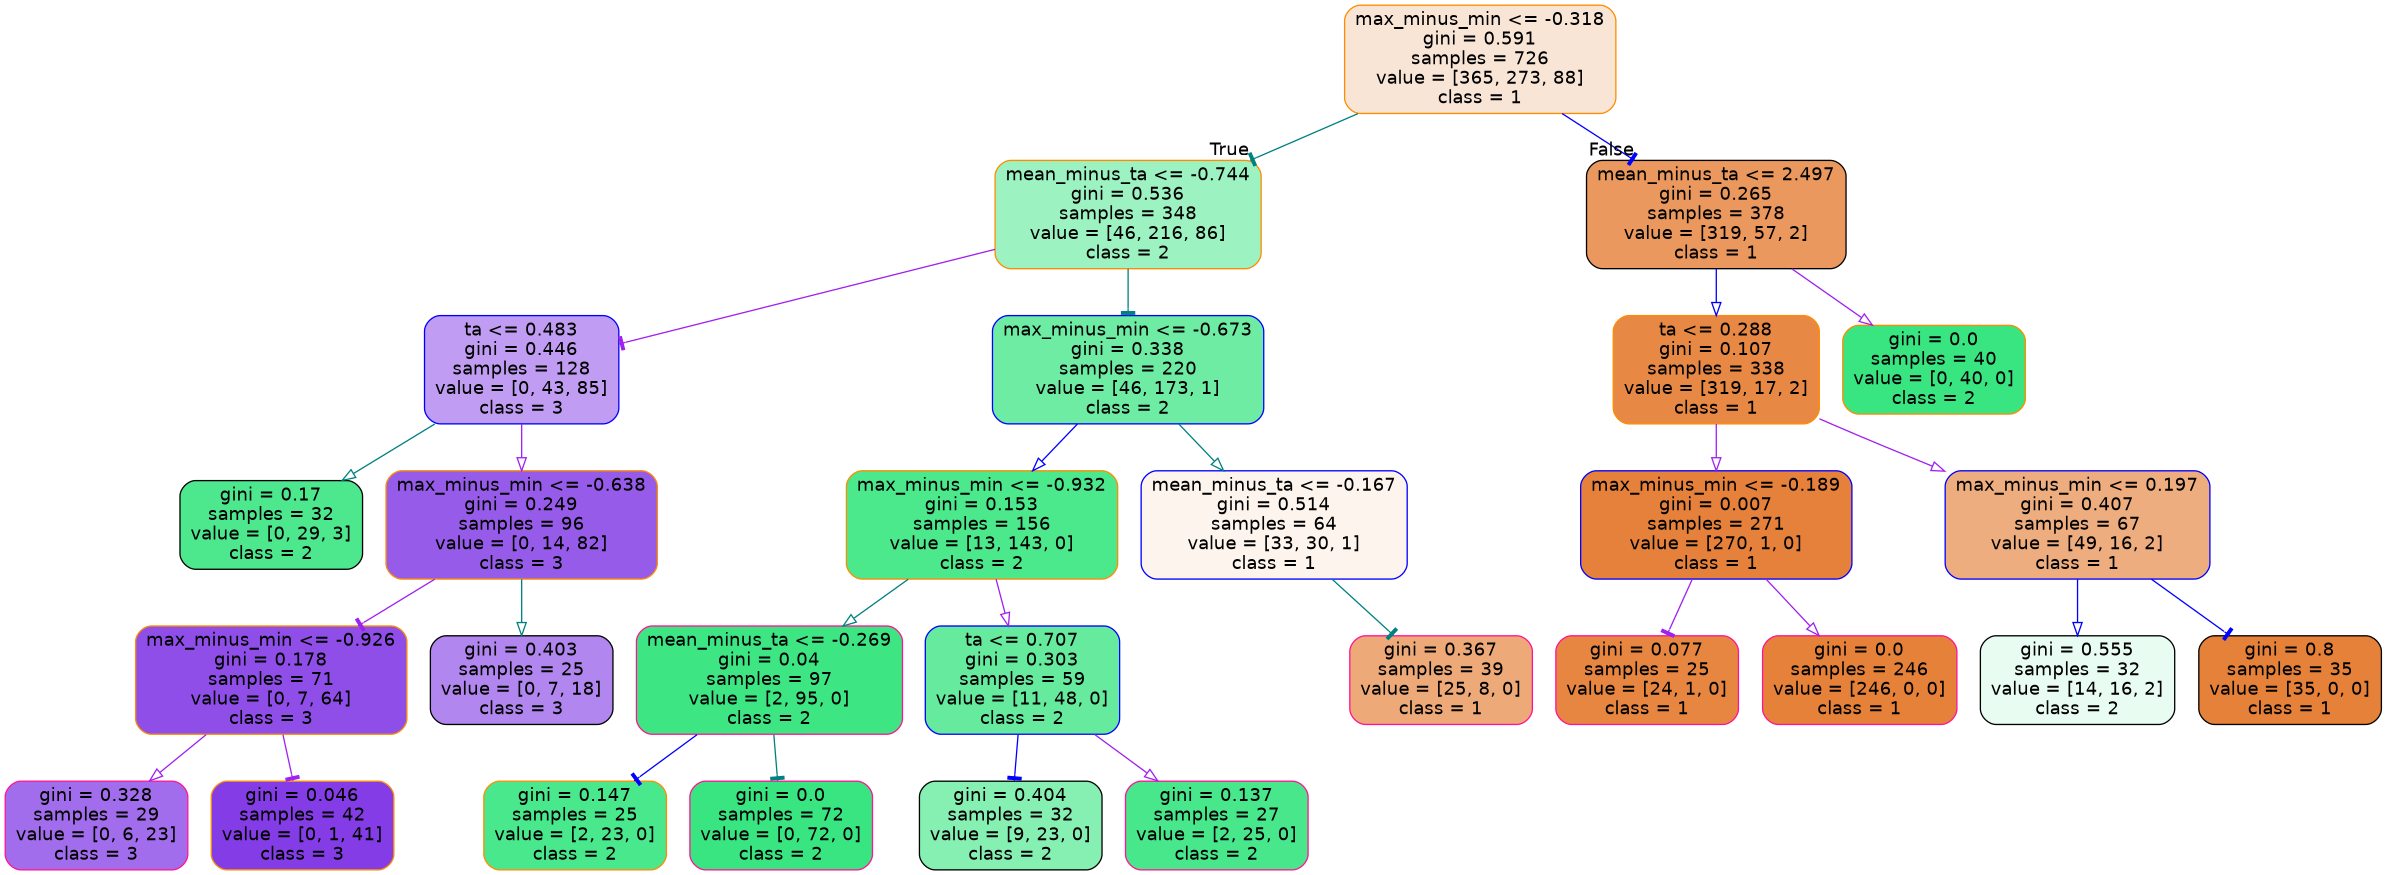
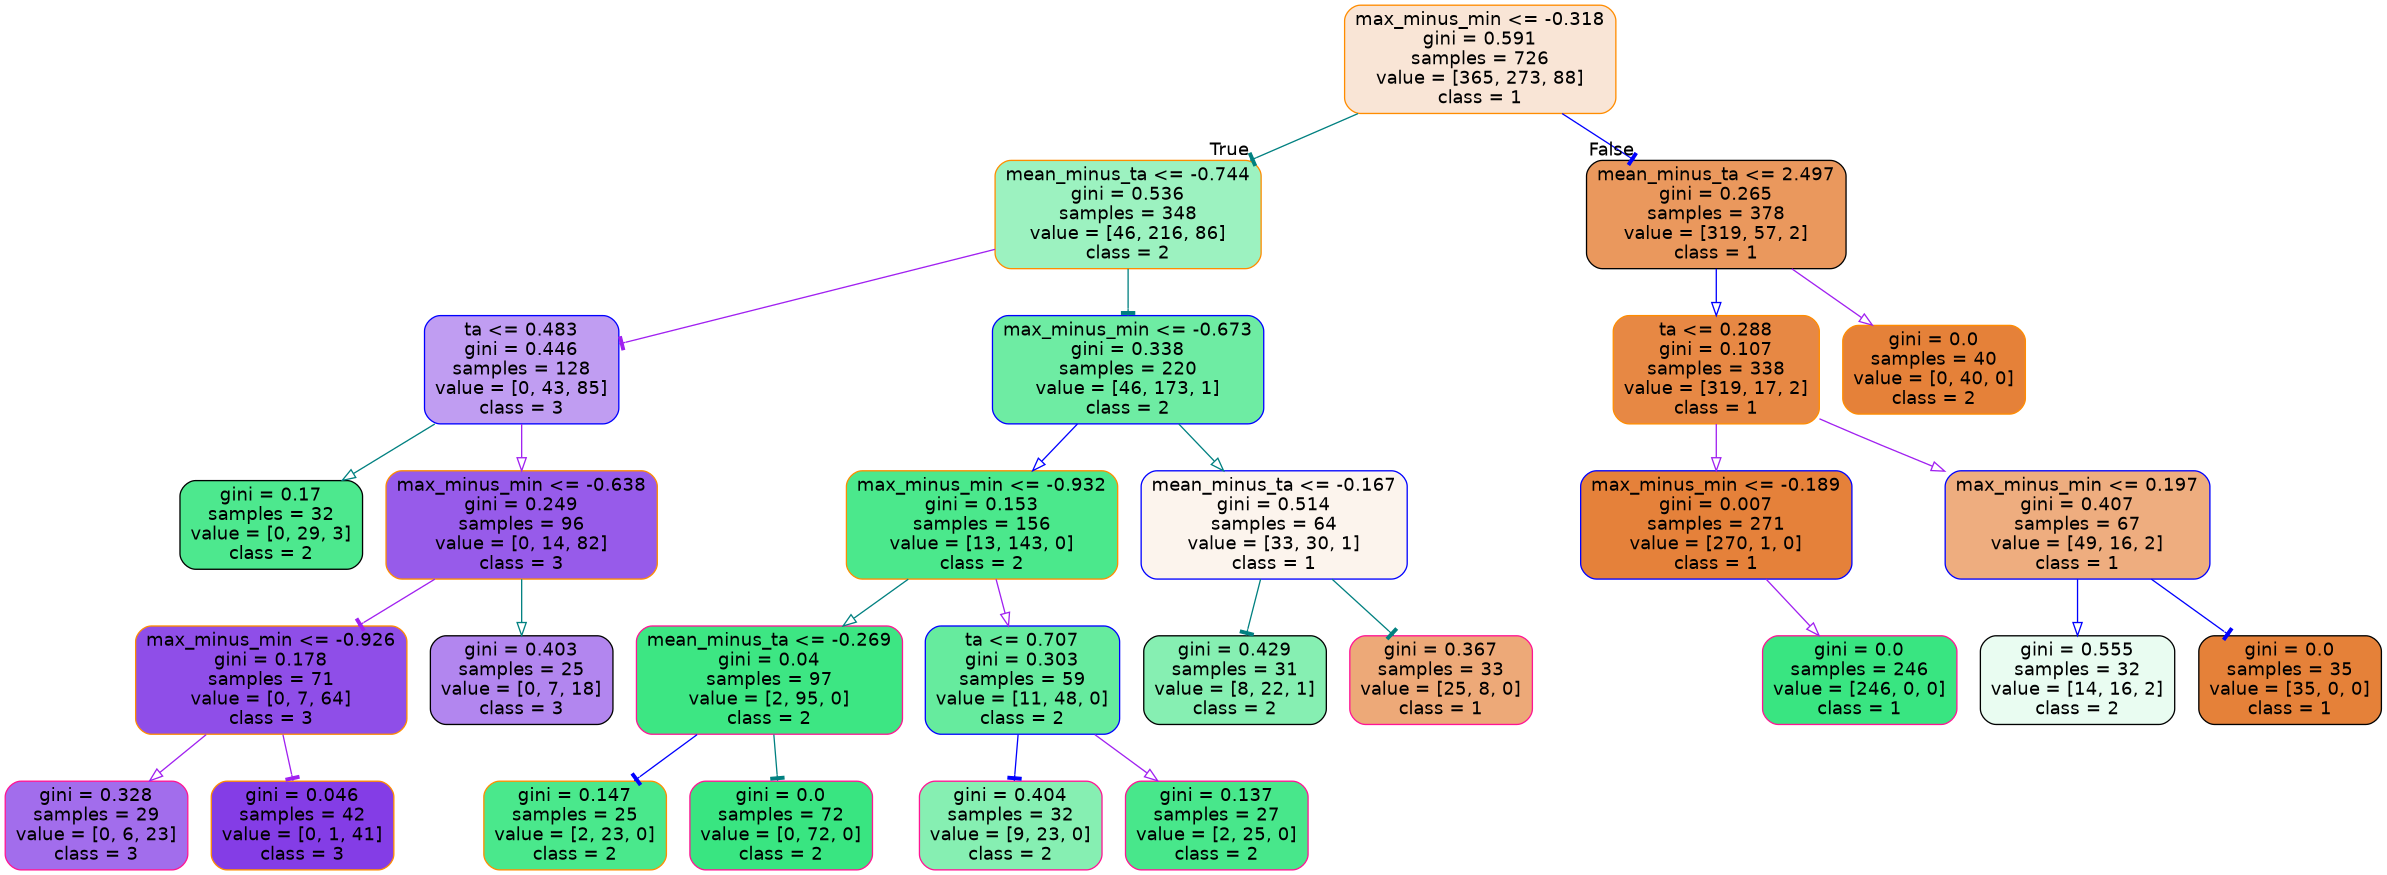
(1934, 370) -> (1934, 370)
none -> (1235, 680)
(1441, 680) -> (1441, 680)
(1647, 680) -> none
(1860, 680) -> (1860, 680)
(2290, 680) -> (2290, 680)
(1011, 826) -> (1011, 826)
